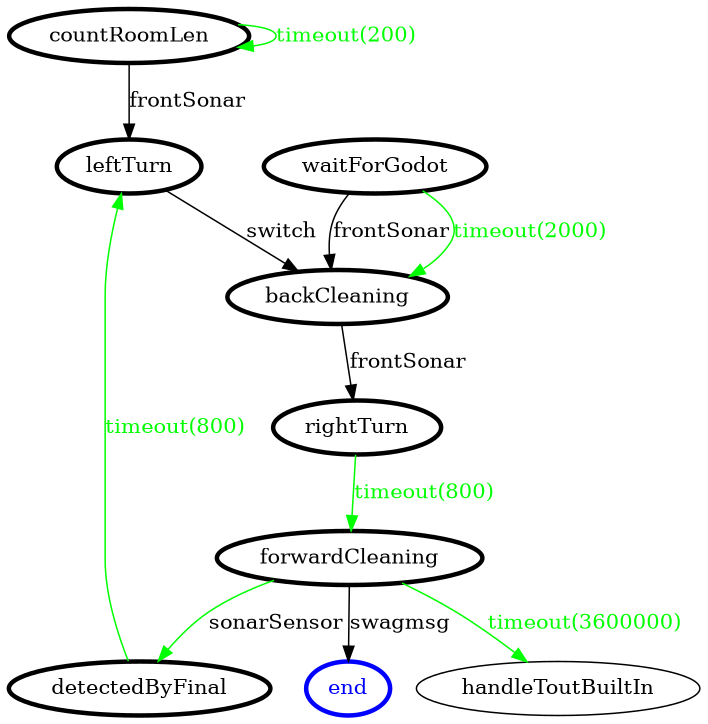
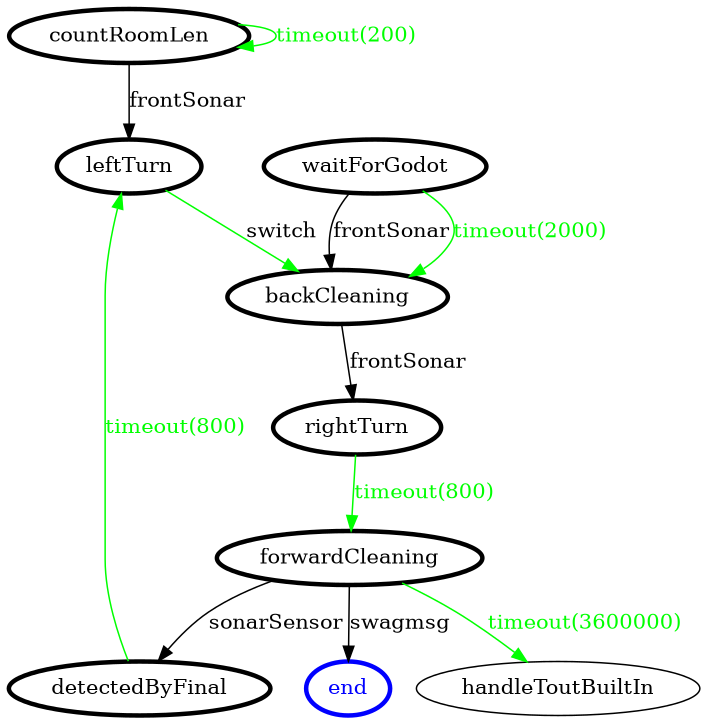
(225, 227) -> (225, 227)
(216, 607) -> (216, 607)
